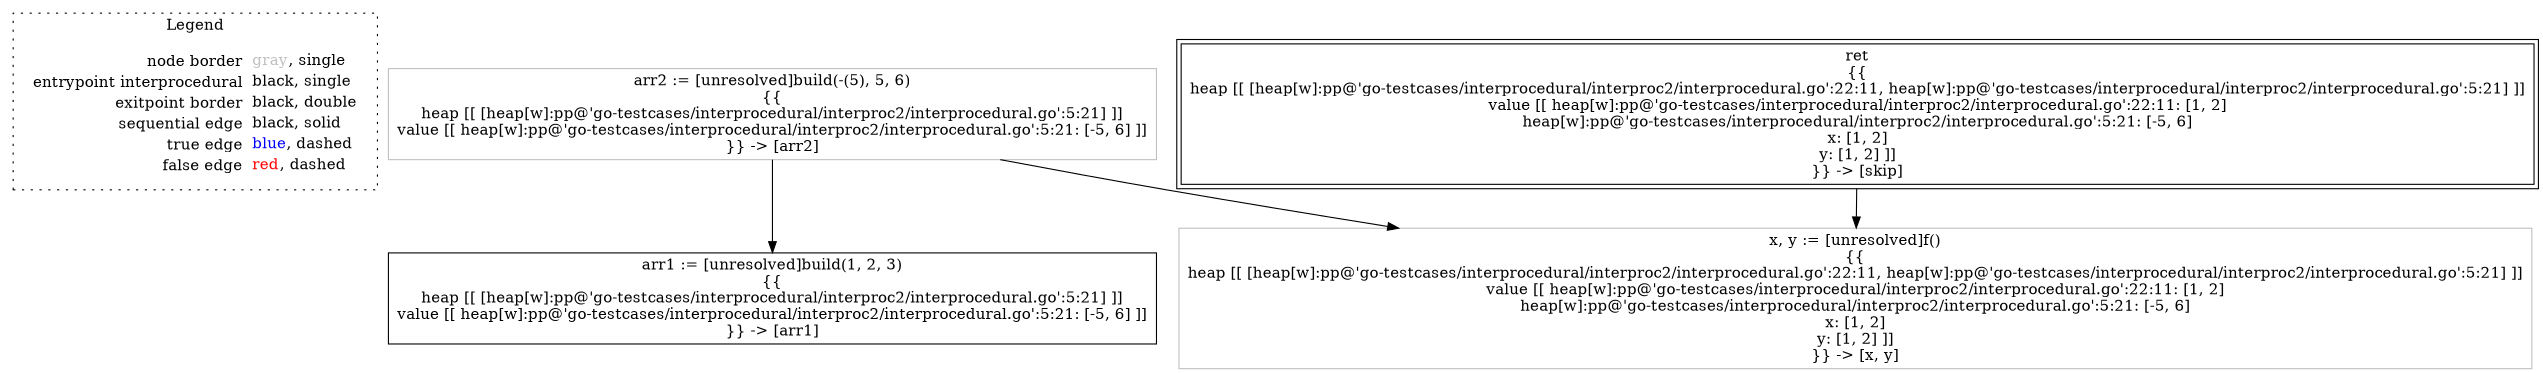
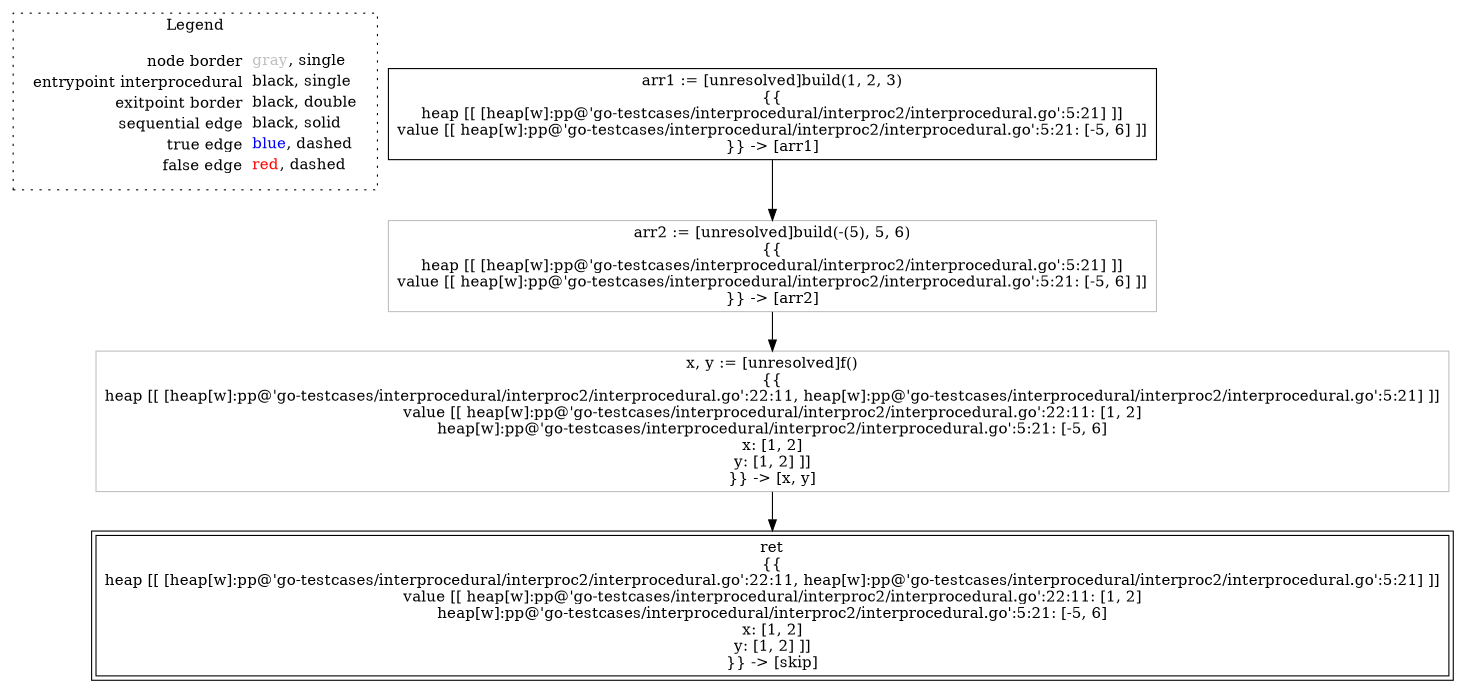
(772, 201) -> (772, 185)
(1857, 203) -> (772, 506)
